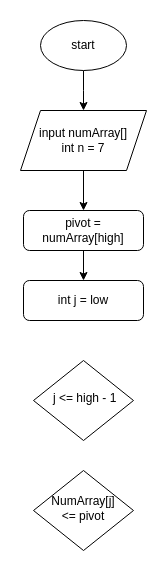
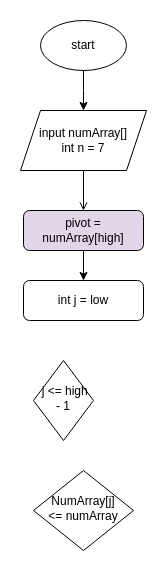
(84, 202) -> (84, 203)
(84, 231) -> (84, 231)
(84, 401) -> (64, 401)
(84, 509) -> (84, 509)
